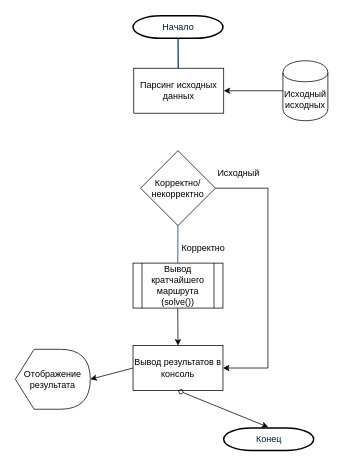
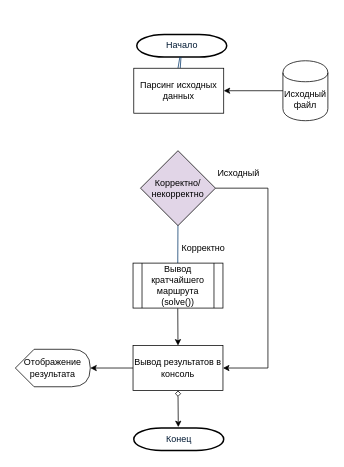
(178, 27) -> (182, 45)
(306, 99) -> (306, 99)
(178, 188) -> (178, 188)
(53, 379) -> (53, 368)
(269, 439) -> (179, 439)
